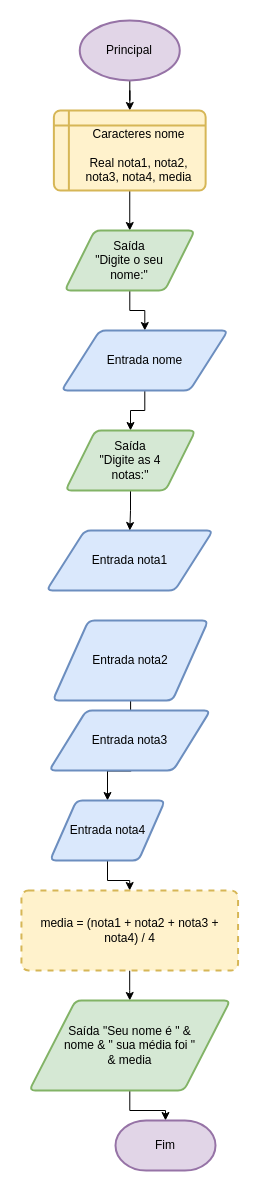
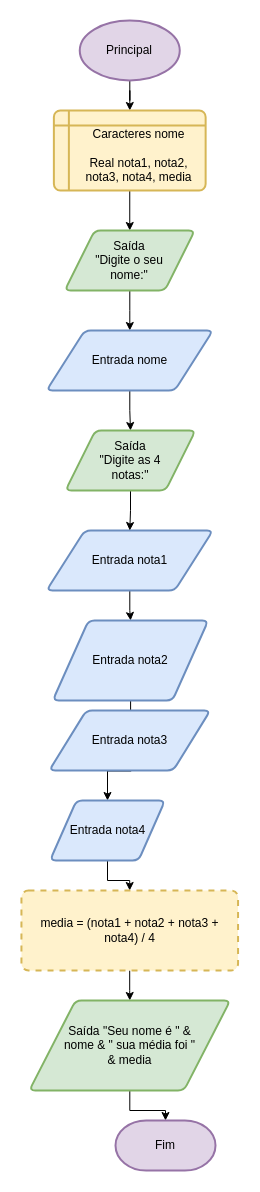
(145, 361) -> (130, 361)
none -> (130, 602)
